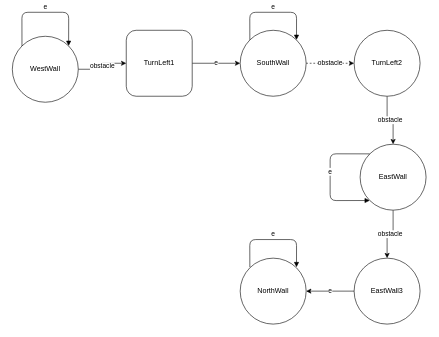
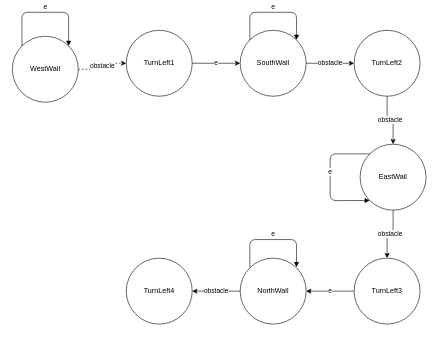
(159, 63) -> (159, 63)
(312, 63) -> (312, 63)
(84, 69) -> (84, 69)
none -> (159, 291)
none -> (213, 291)
(387, 291) -> (387, 291)
